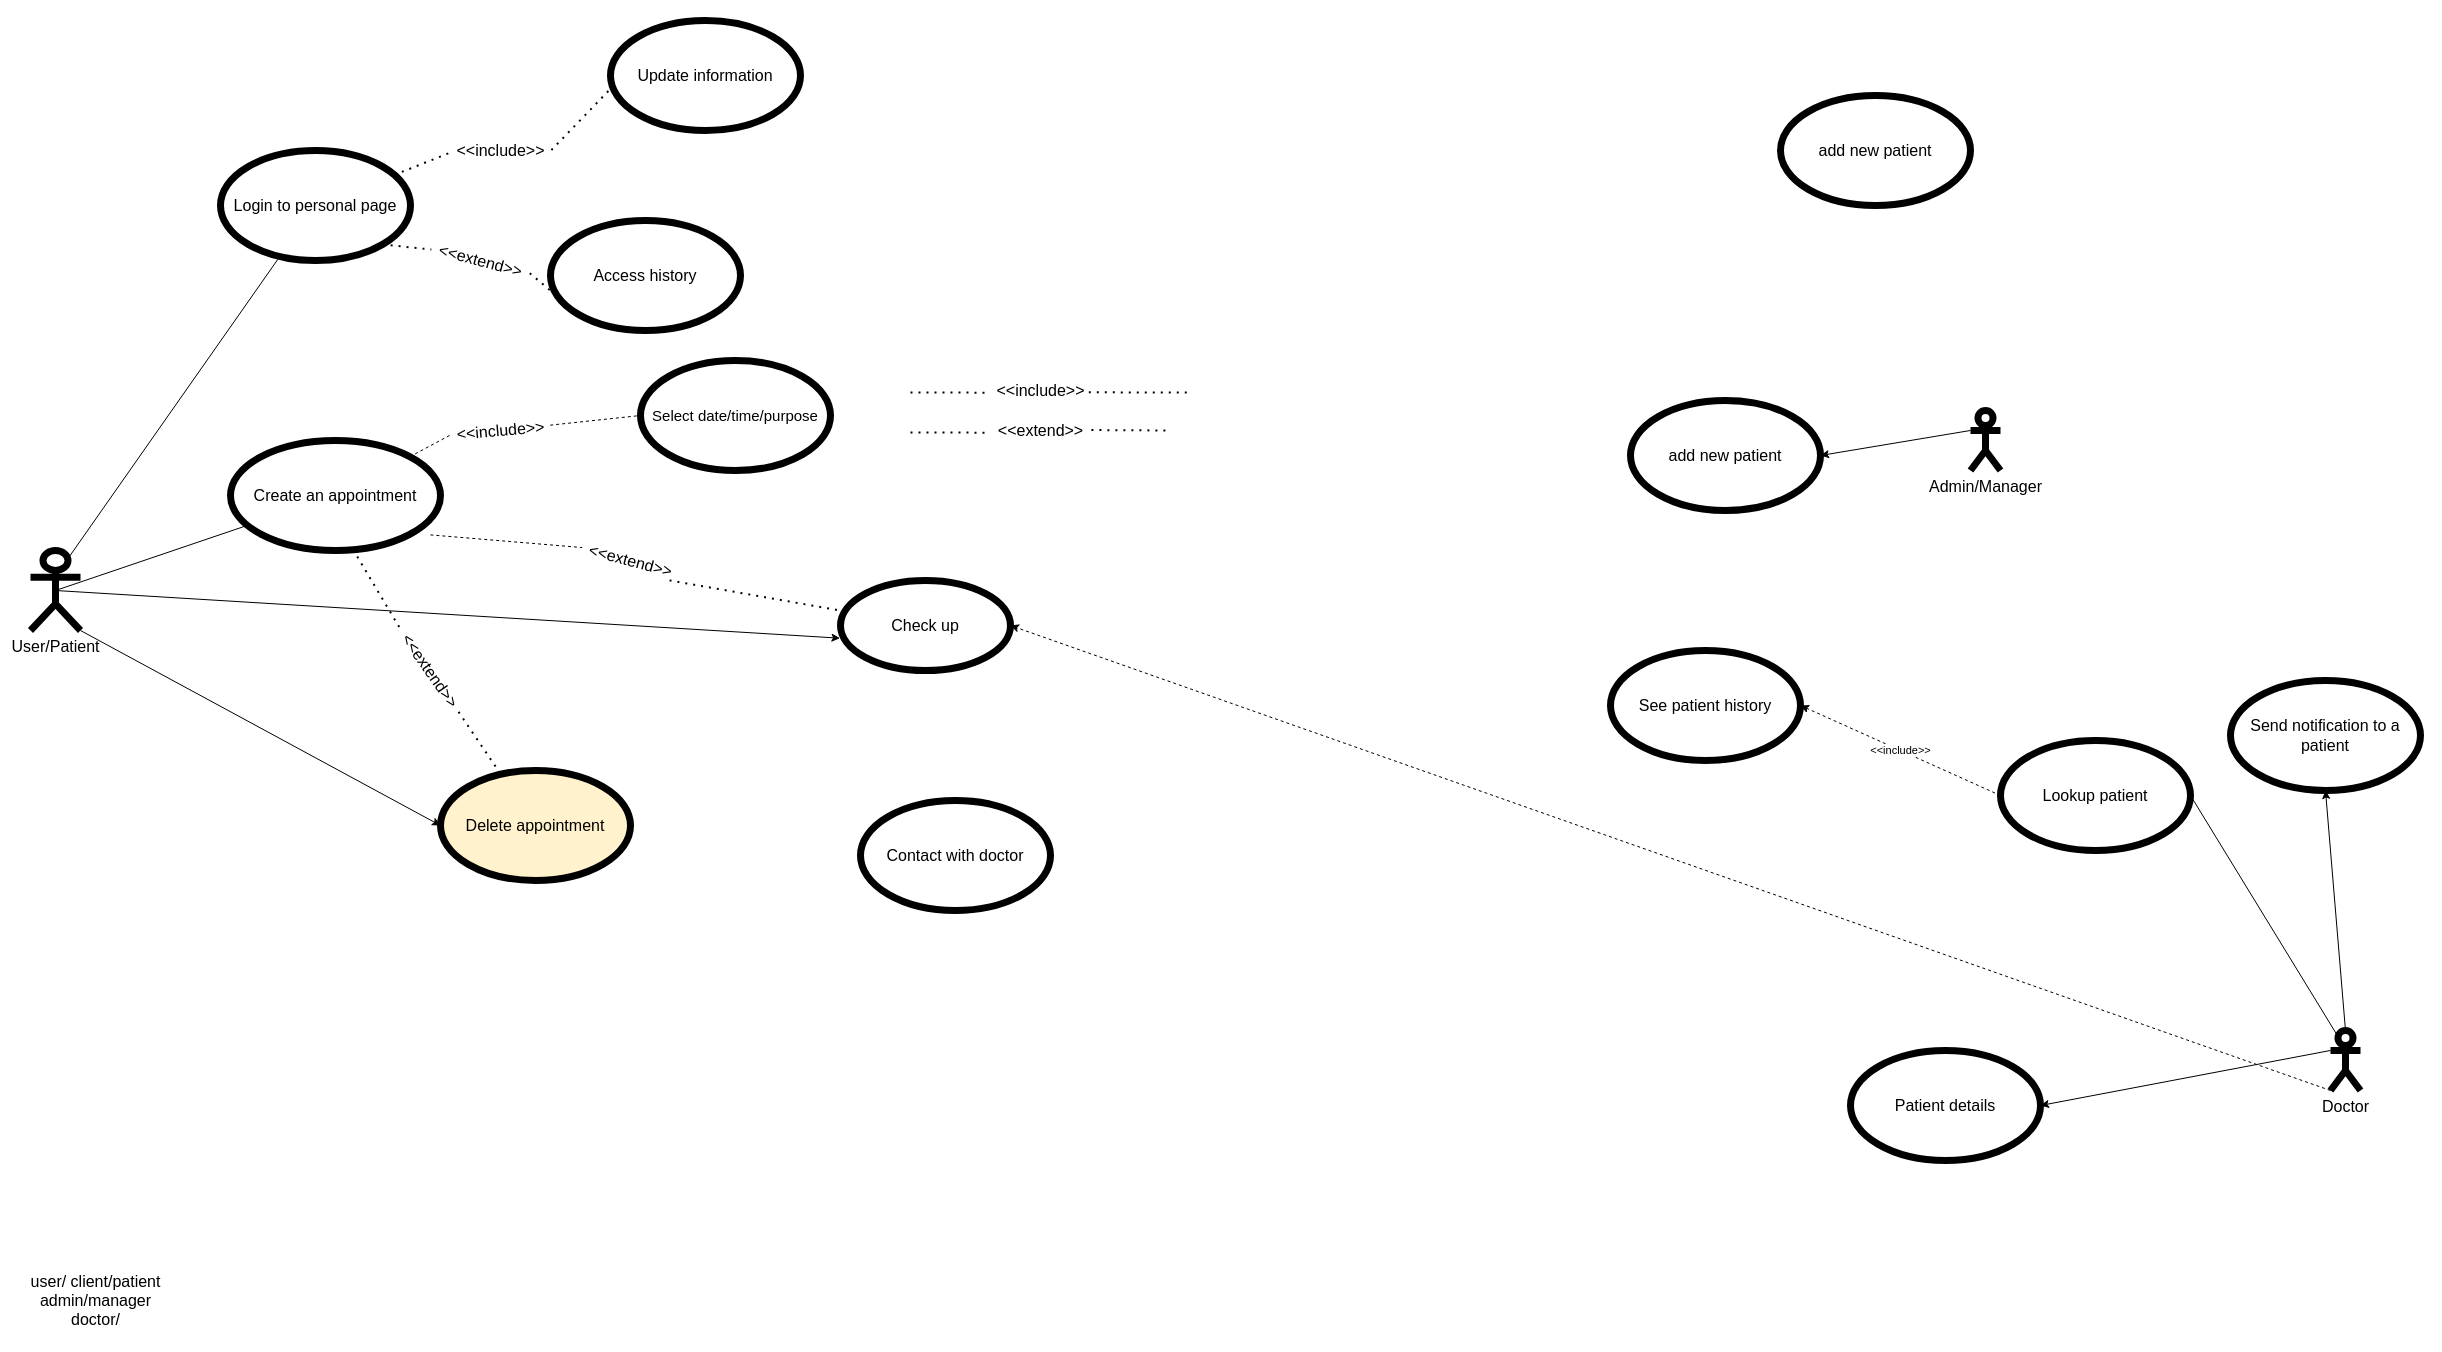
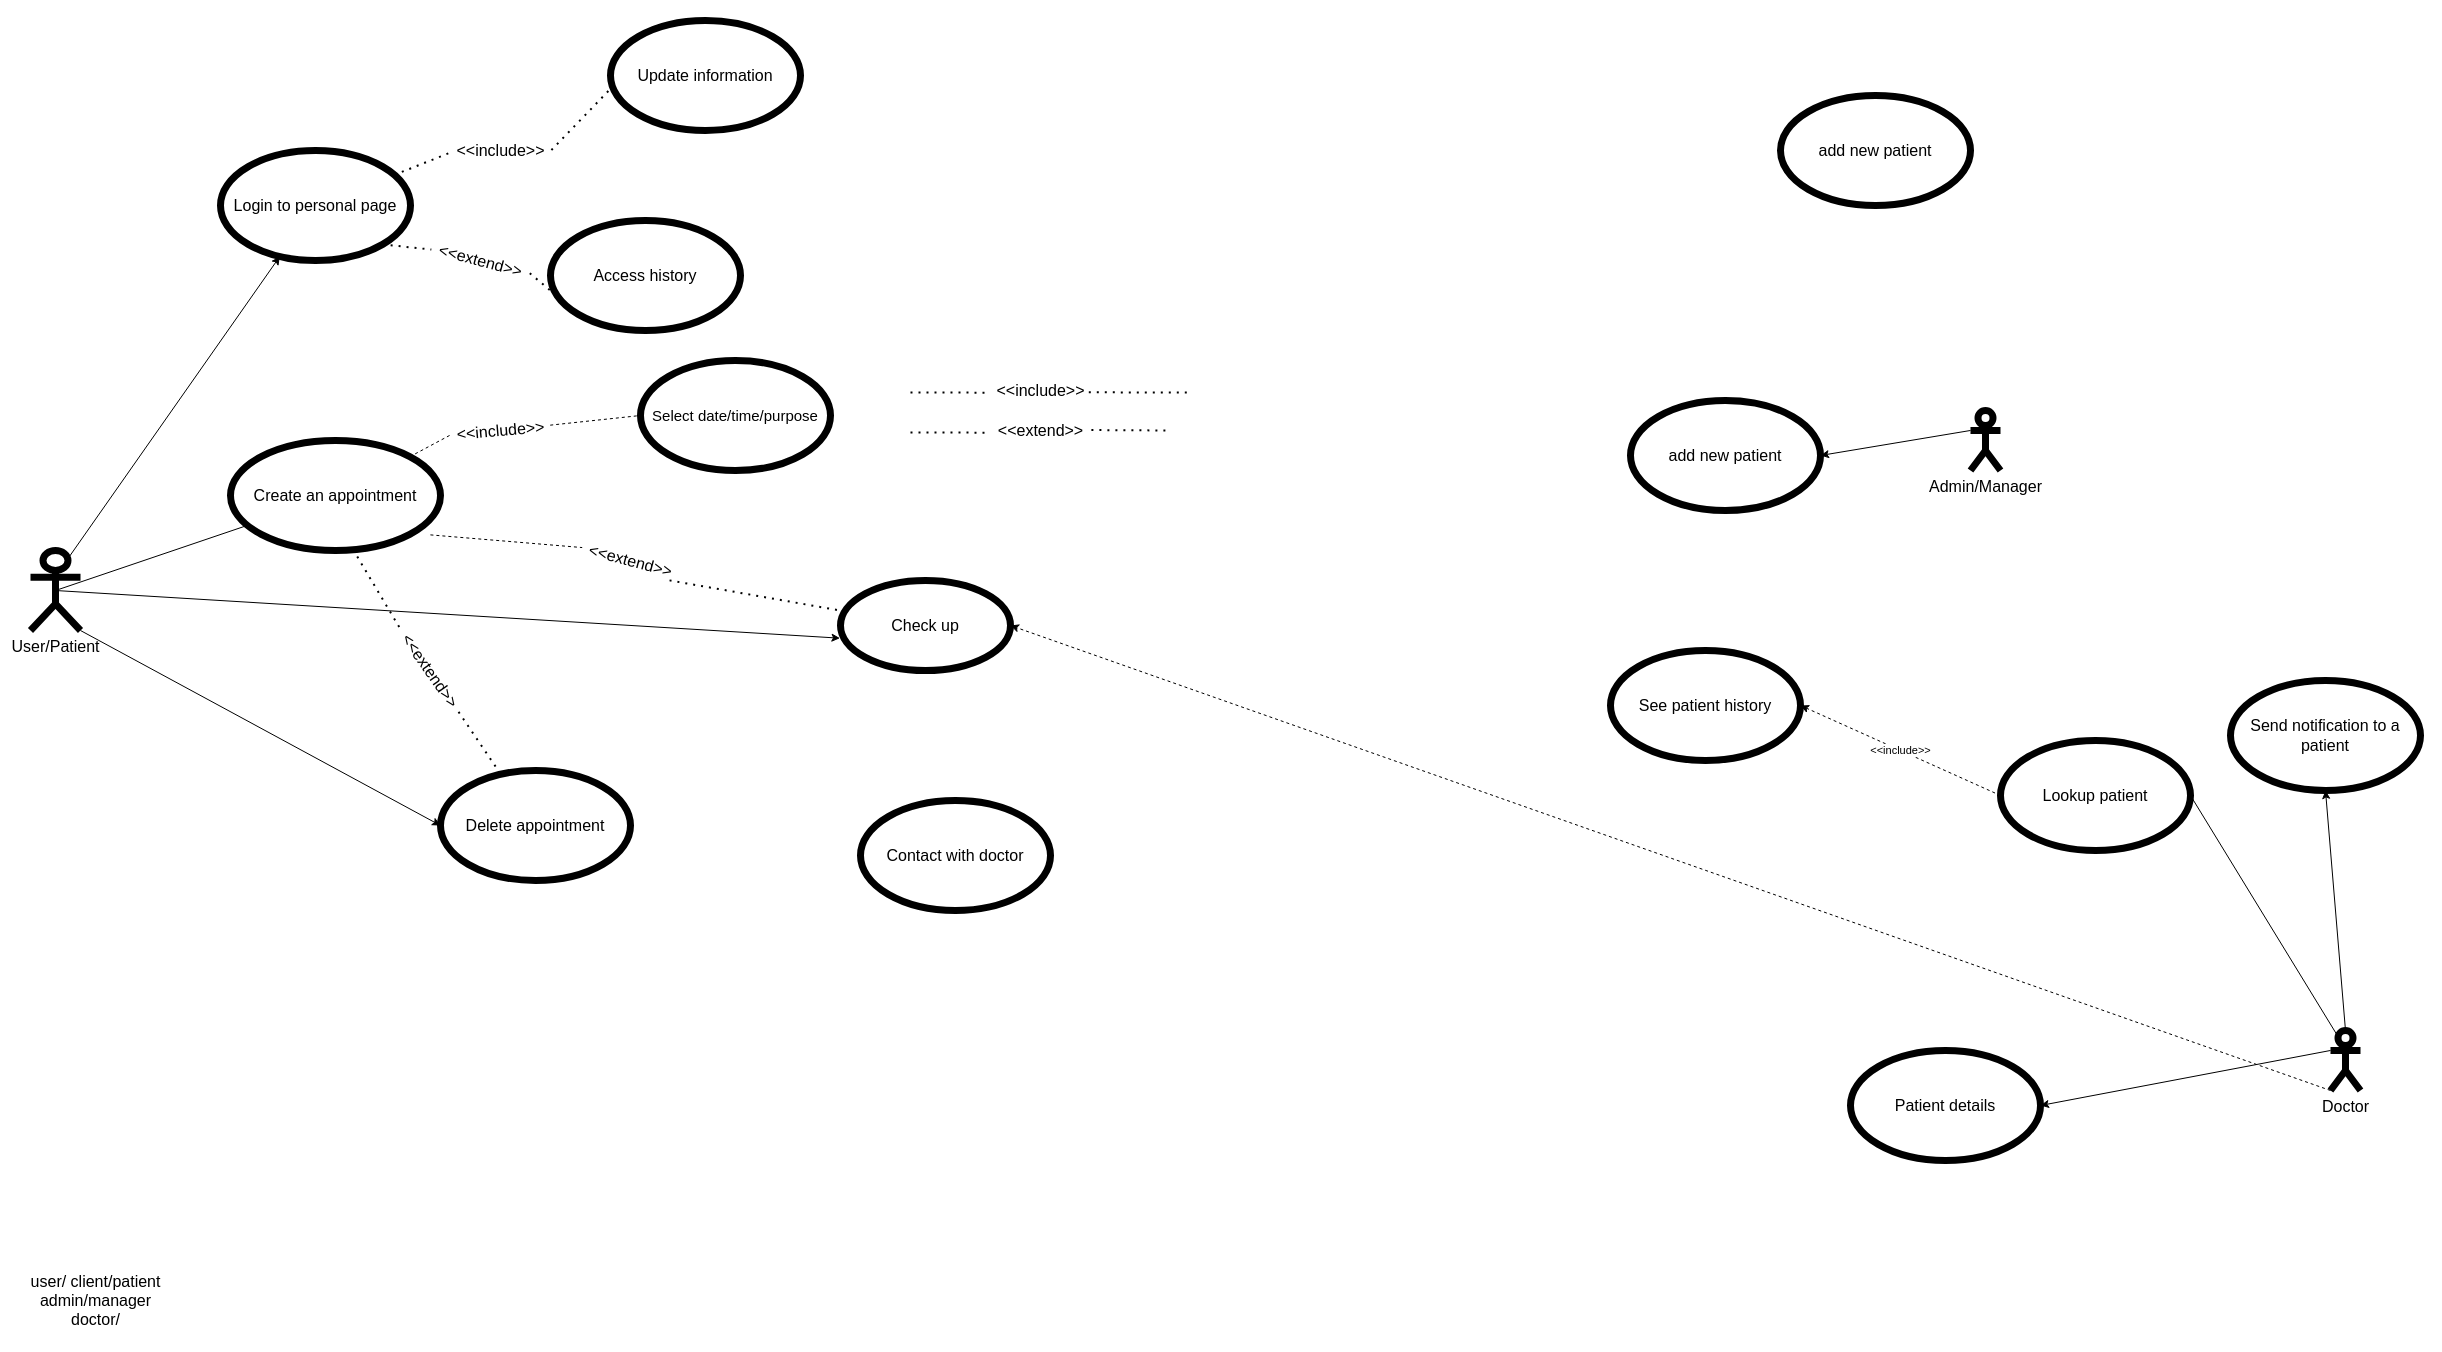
(276, 261) -> (275, 263)
(536, 826) -> (536, 826)
